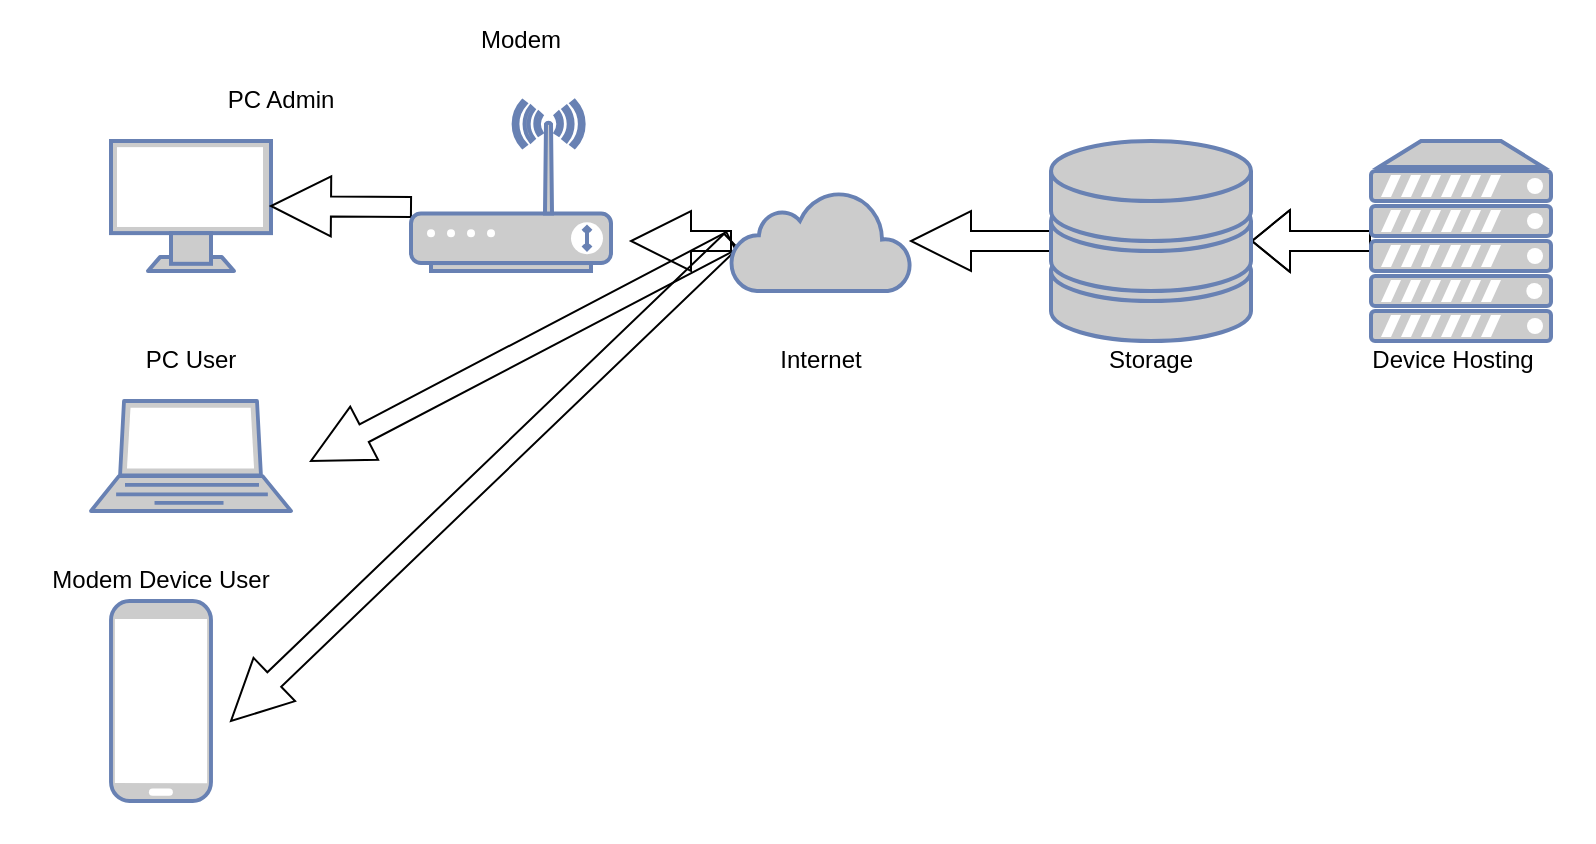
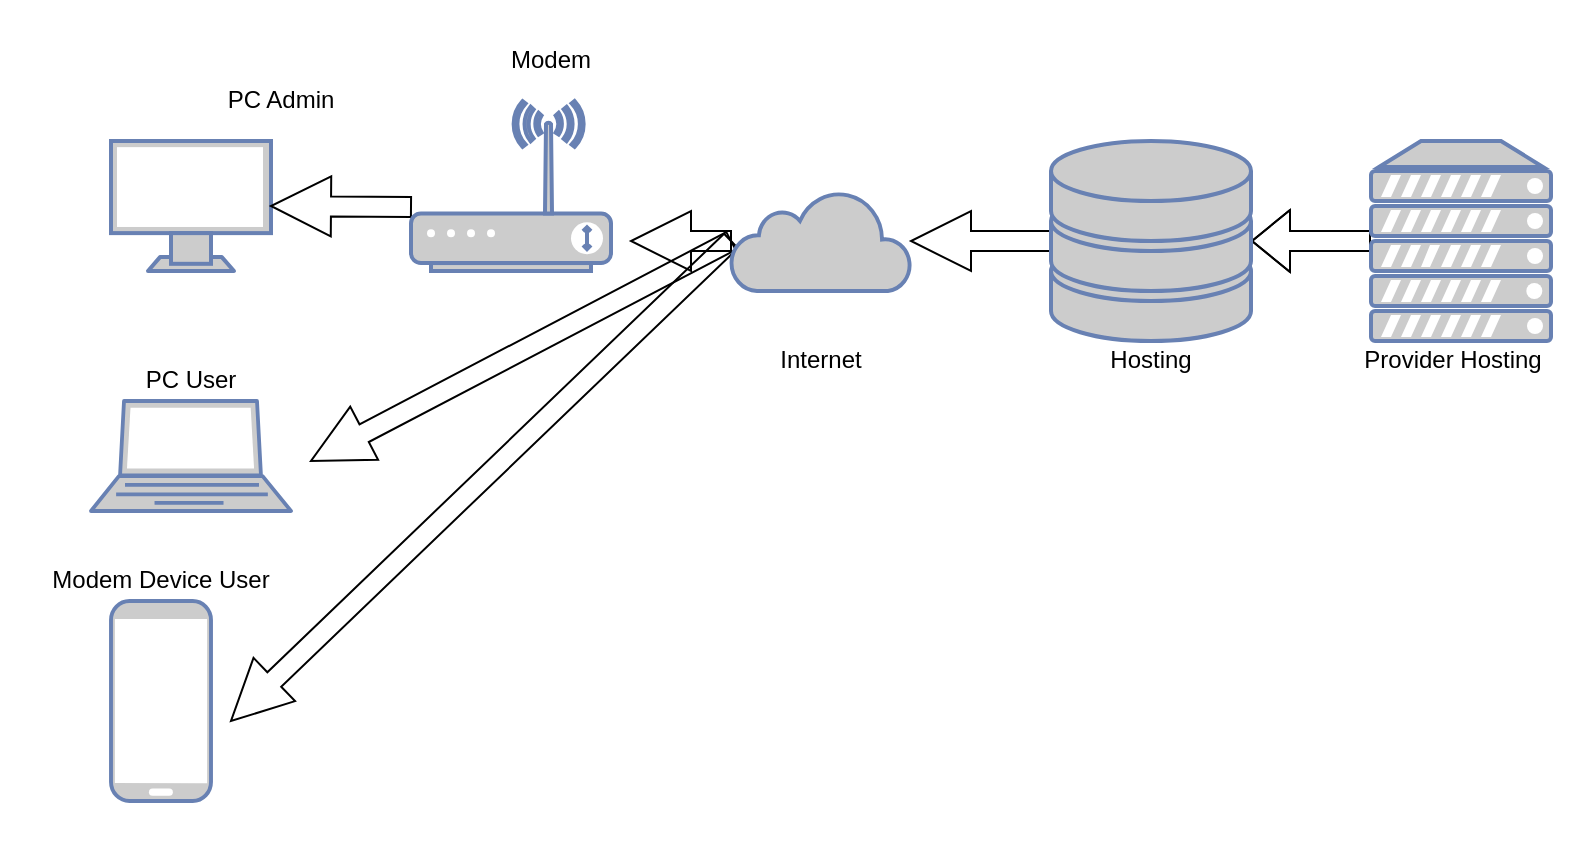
(521, 41) -> (551, 61)
(191, 361) -> (191, 381)
(1152, 361) -> (1152, 361)
(1454, 361) -> (1454, 361)
